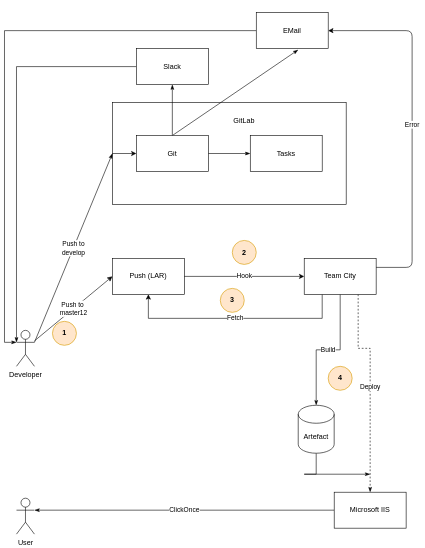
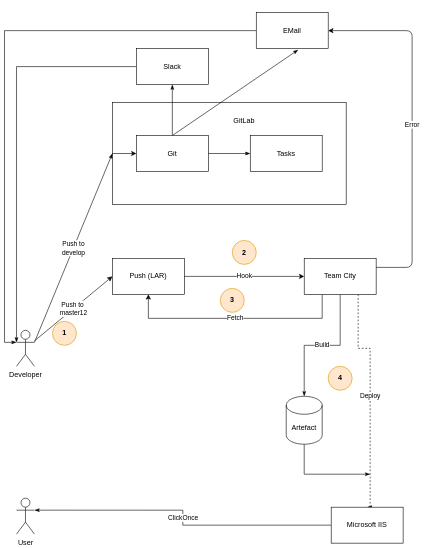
(317, 429) -> (305, 420)
(371, 510) -> (368, 525)
